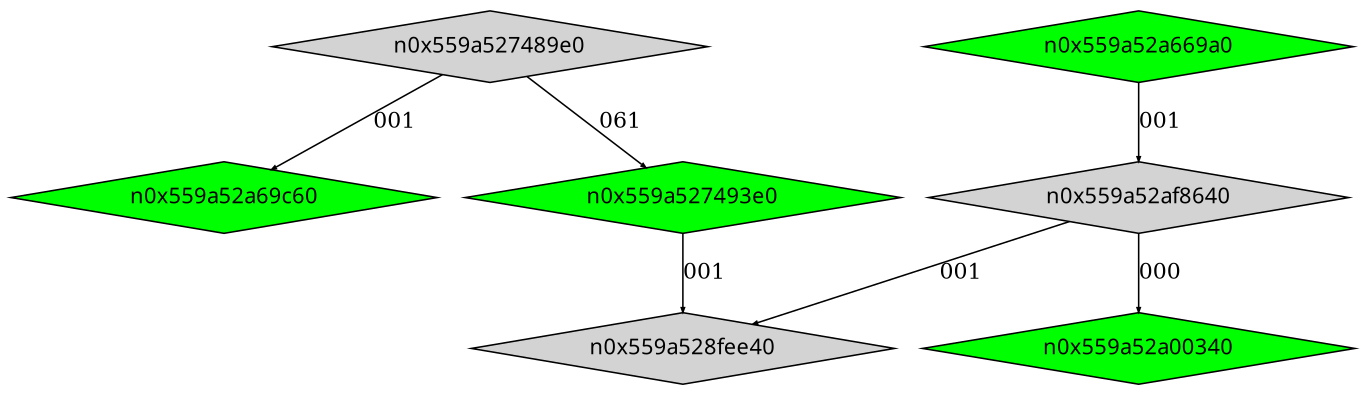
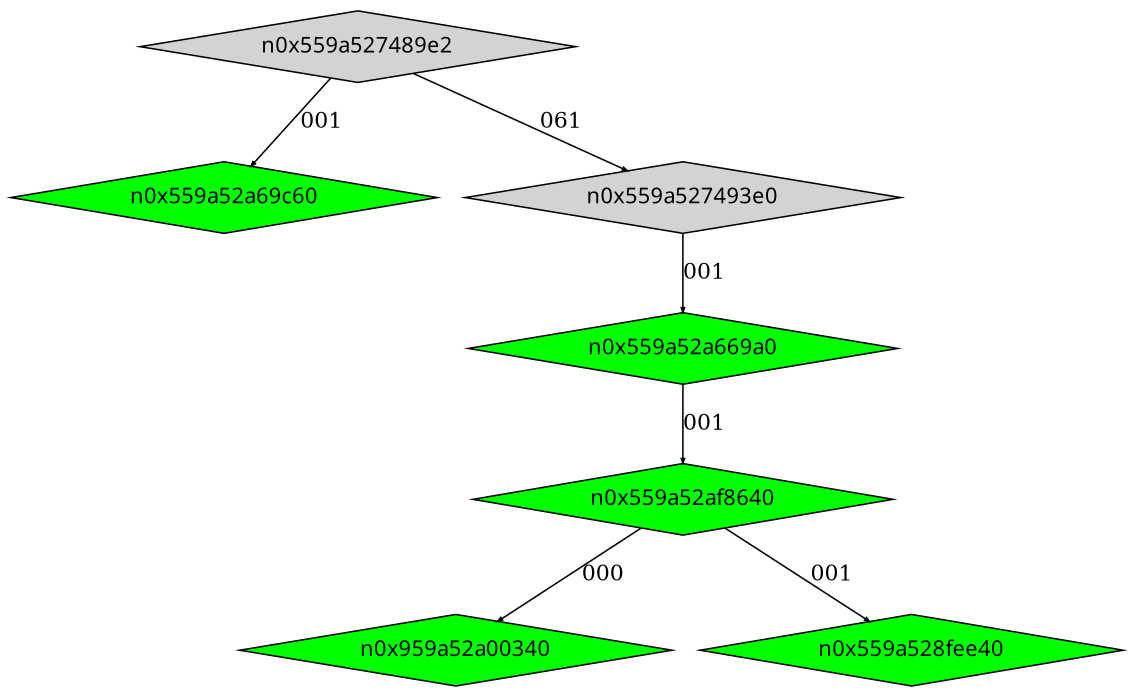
(490, 47) -> (358, 47)
(683, 198) -> (683, 198)
(1139, 198) -> (683, 499)
(683, 270) -> (683, 270)
(683, 348) -> (912, 650)
(1139, 348) -> (456, 650)
